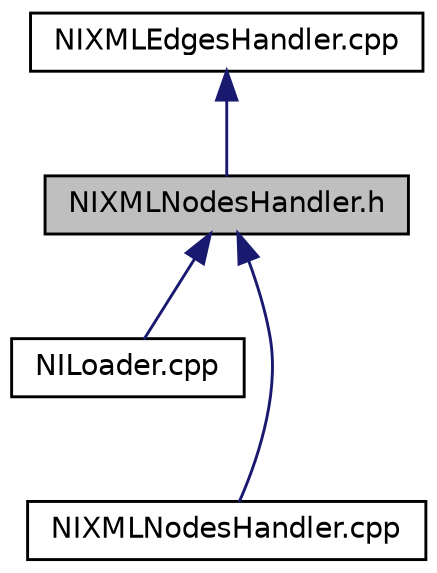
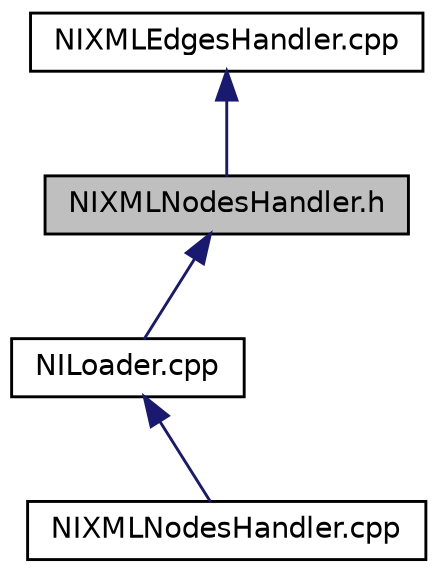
(272, 382) -> (185, 462)
